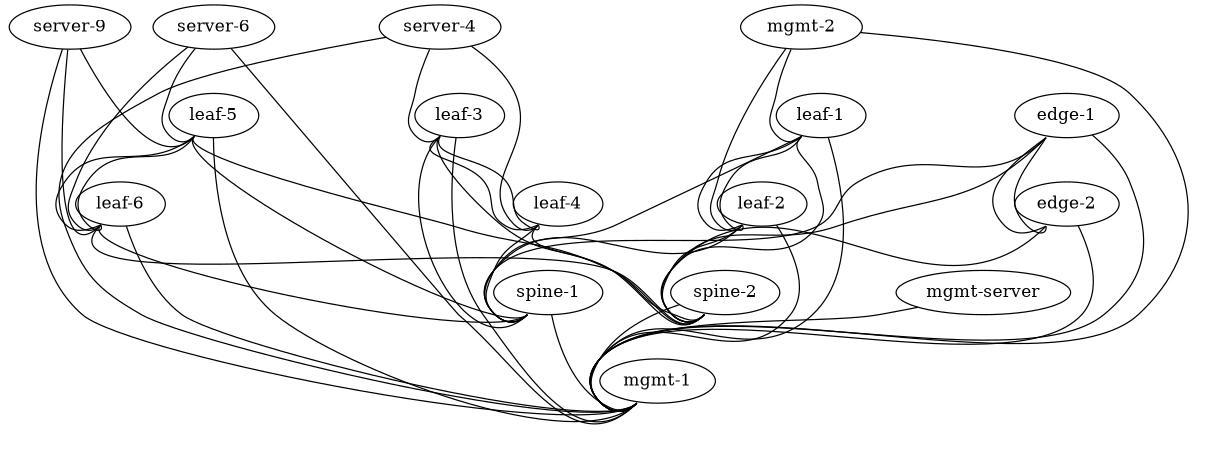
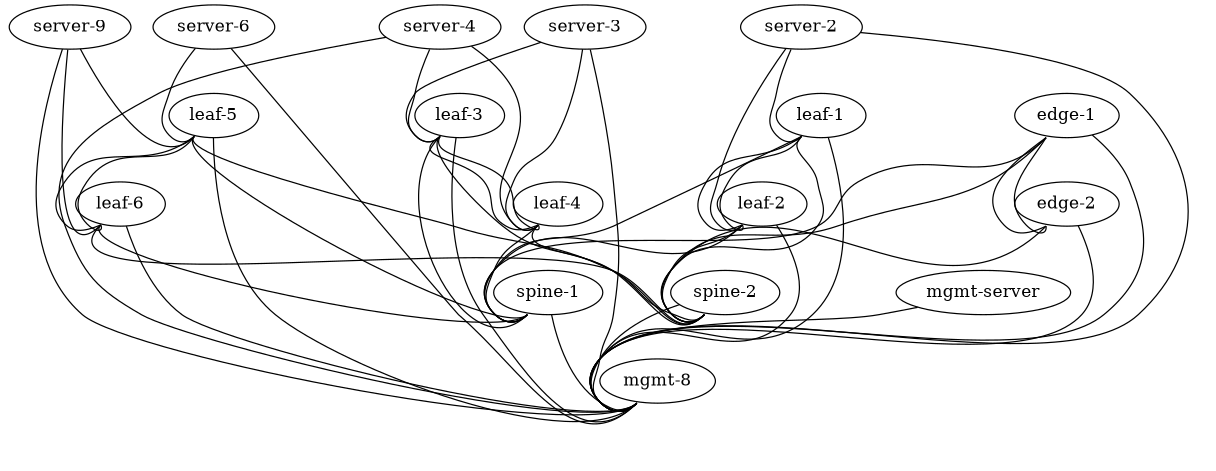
none -> (585, 27)
(801, 27) -> (801, 27)
(97, 142) -> none
(658, 381) -> (658, 381)
